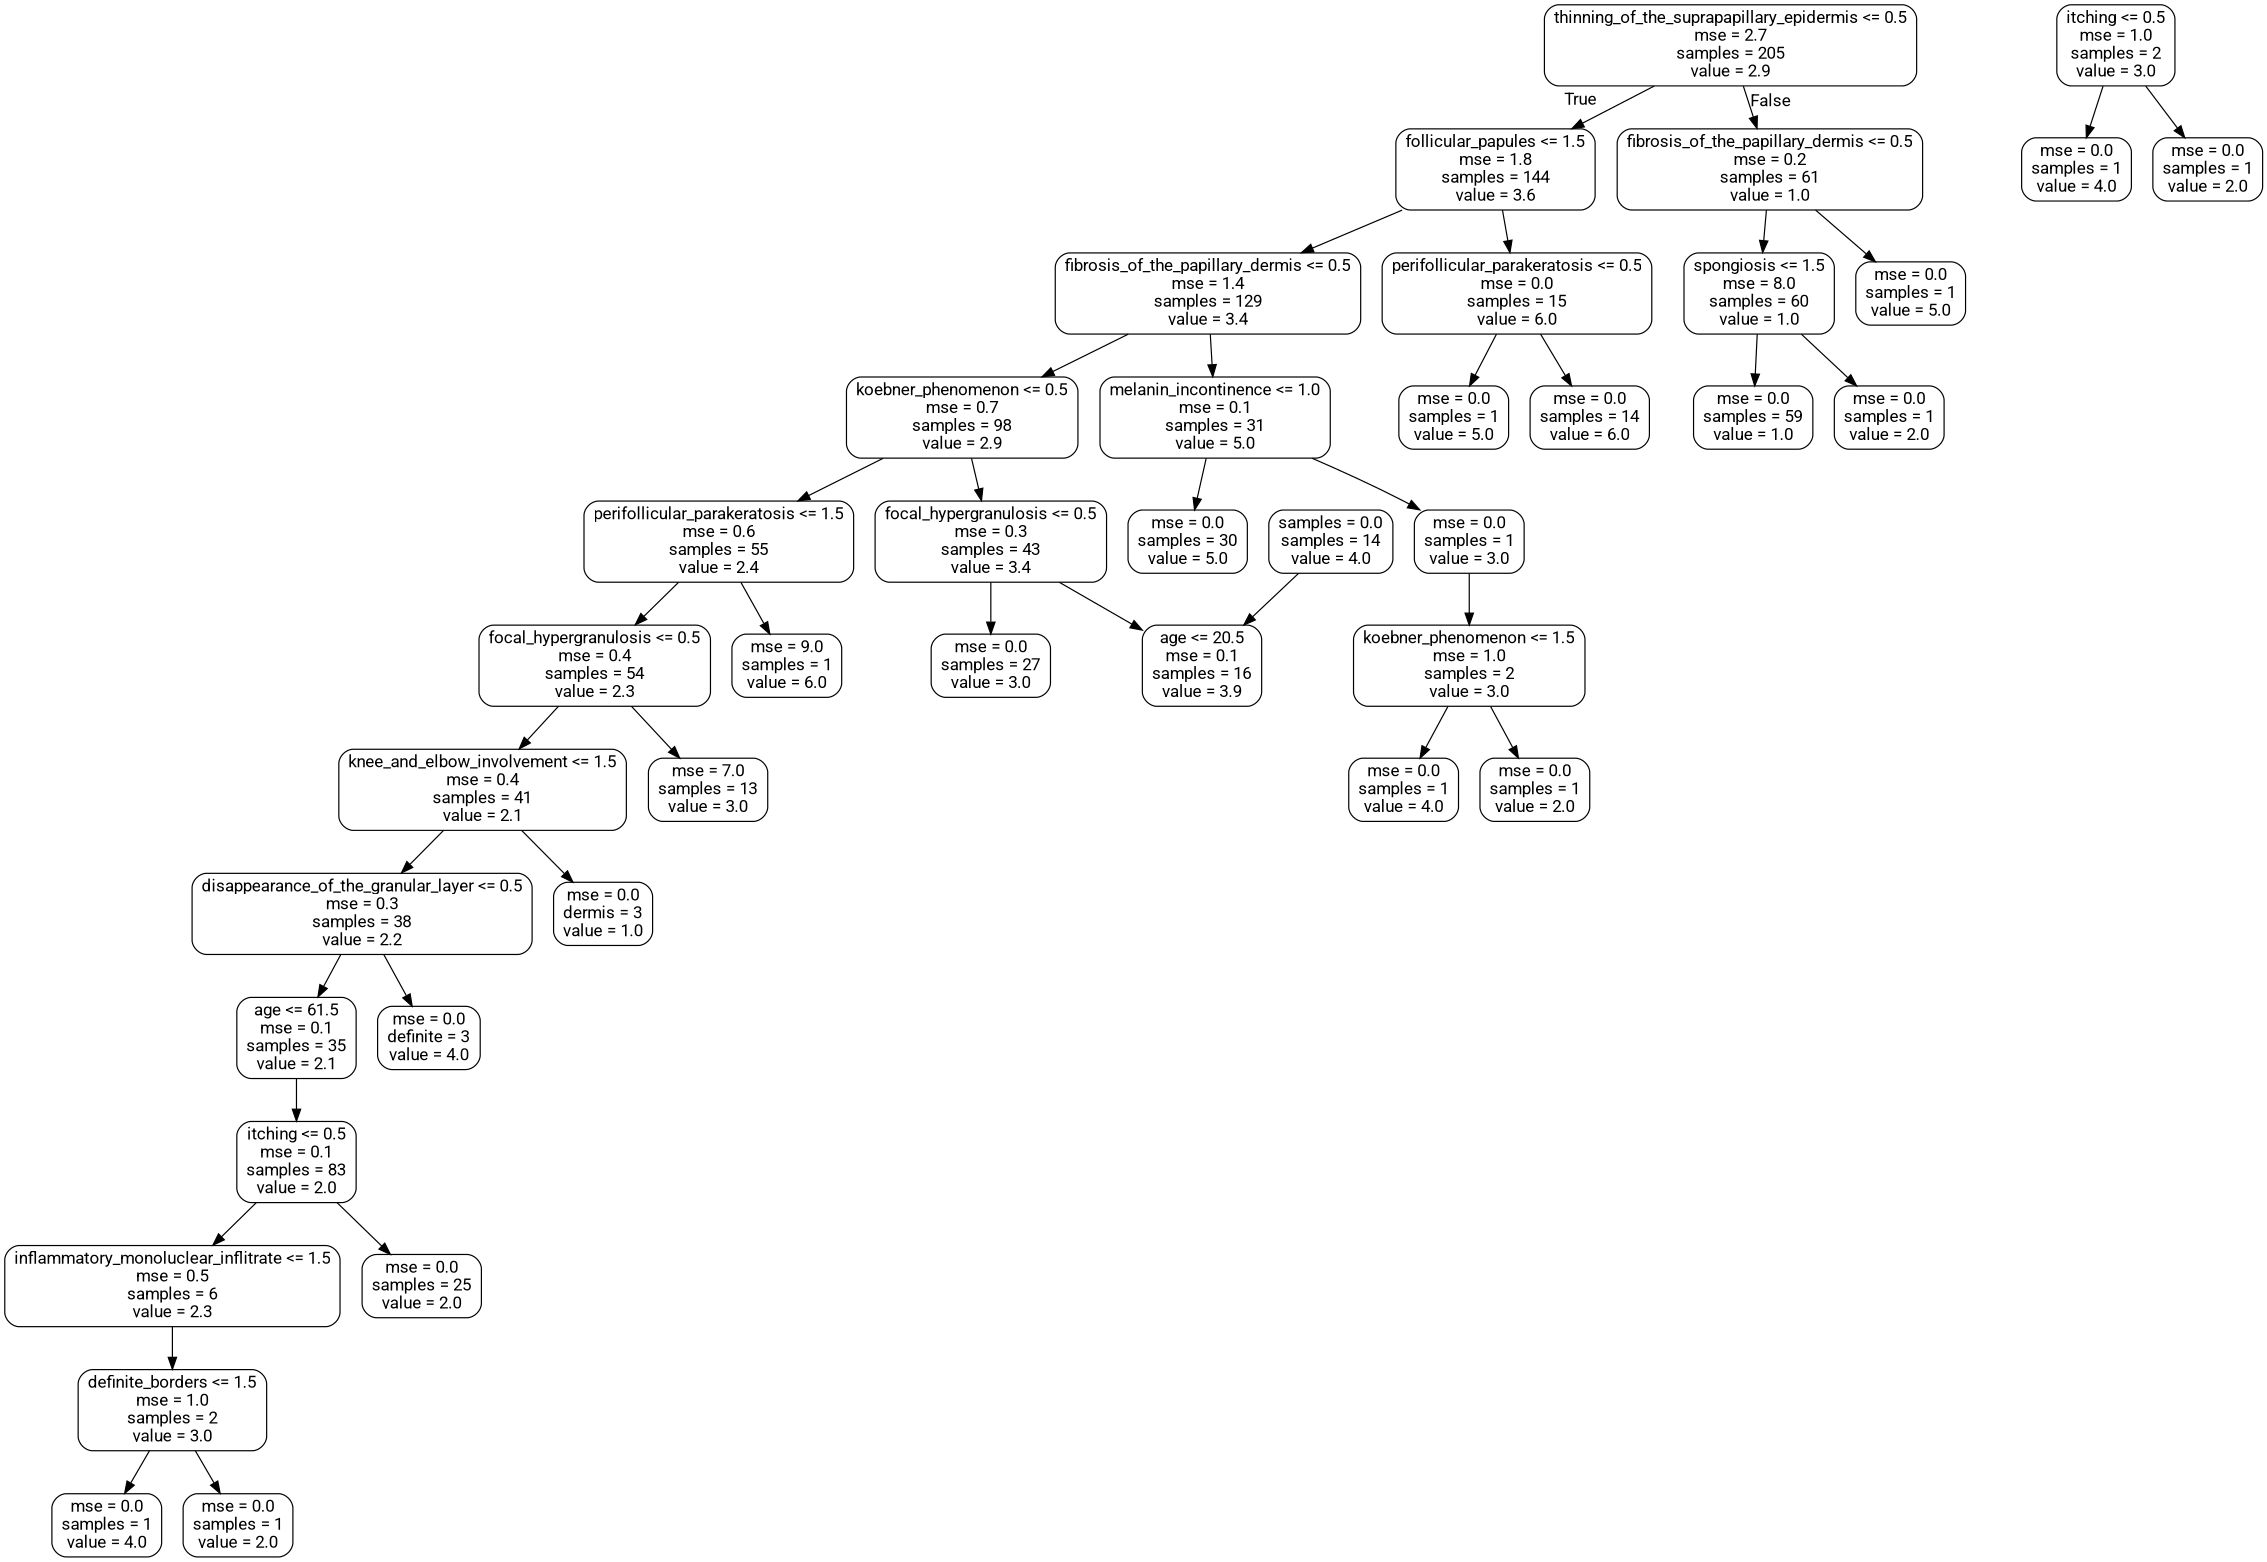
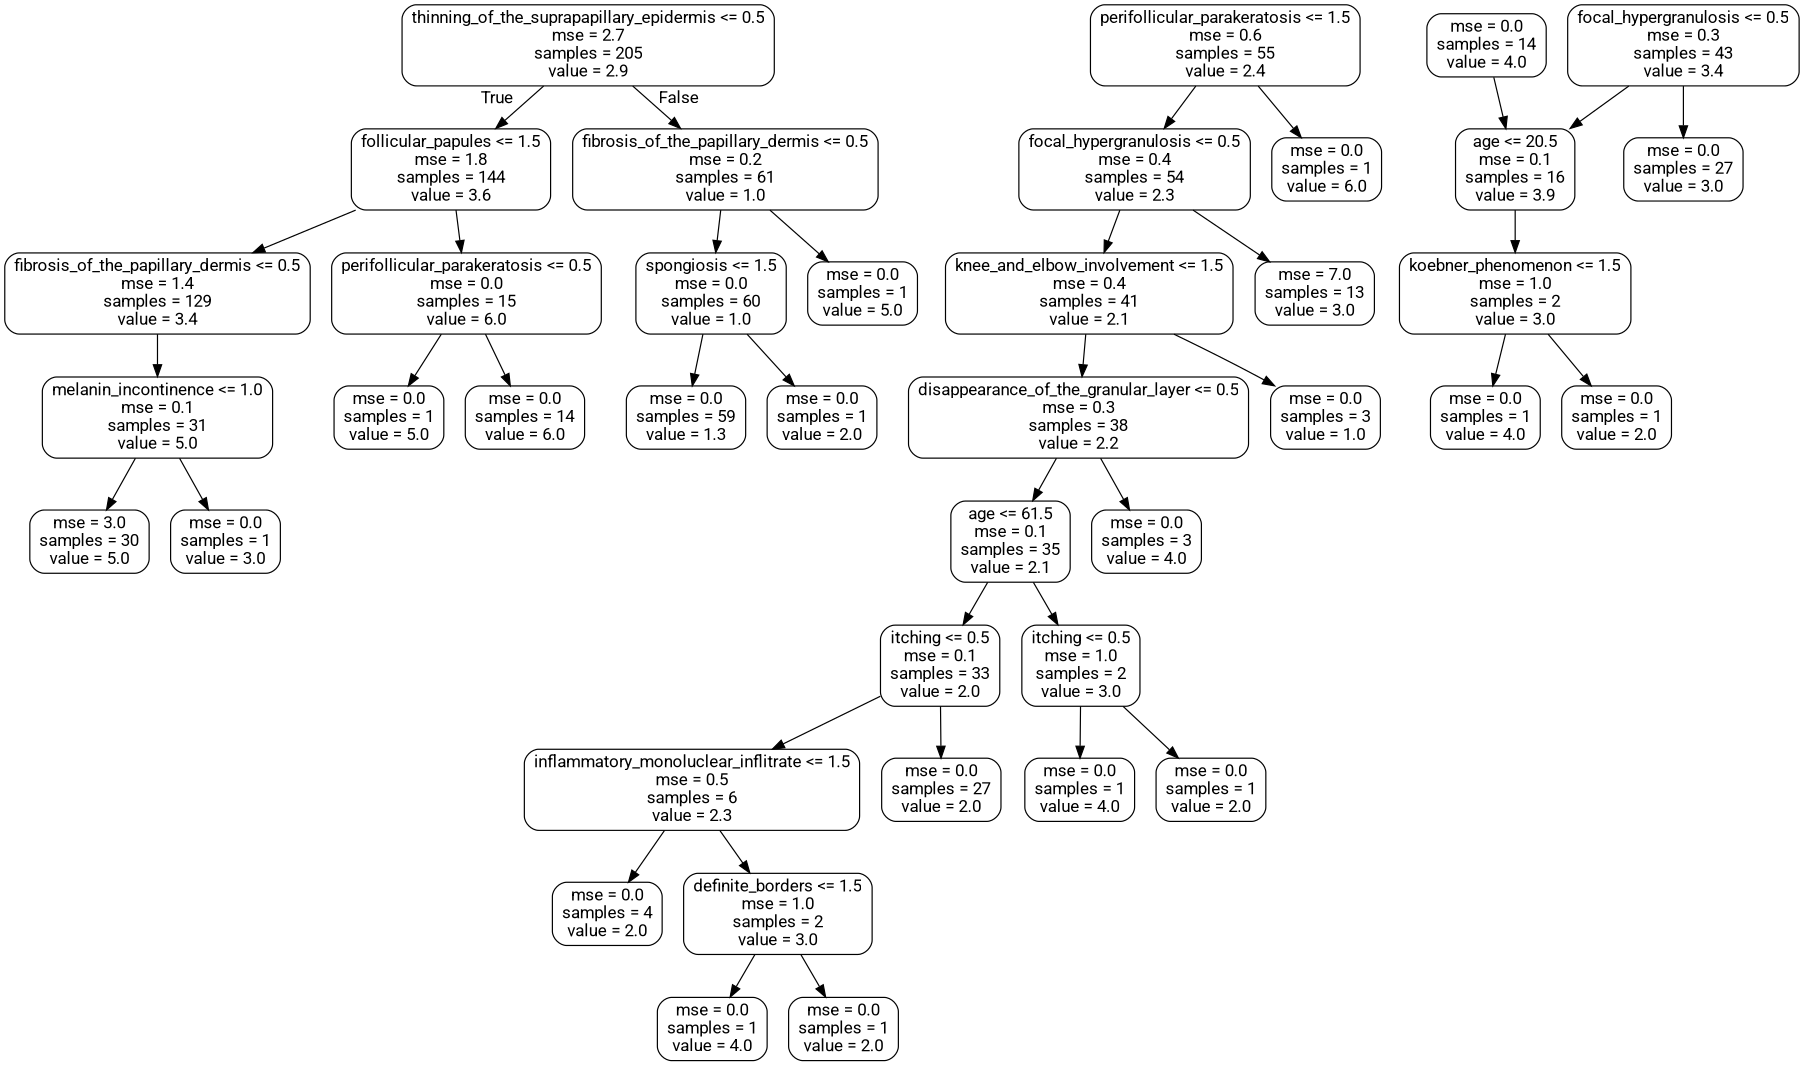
(1759, 293) -> (711, 293)
(962, 418) -> none
(1753, 418) -> (686, 418)
(1188, 542) -> (89, 542)
(1331, 542) -> (1487, 45)
(1469, 593) -> (1515, 225)
none -> (1043, 598)
(787, 666) -> (1327, 169)
(603, 914) -> (1325, 418)
none -> (607, 914)
(429, 1038) -> (1147, 542)
(296, 1162) -> (940, 666)
(422, 1286) -> (941, 790)
